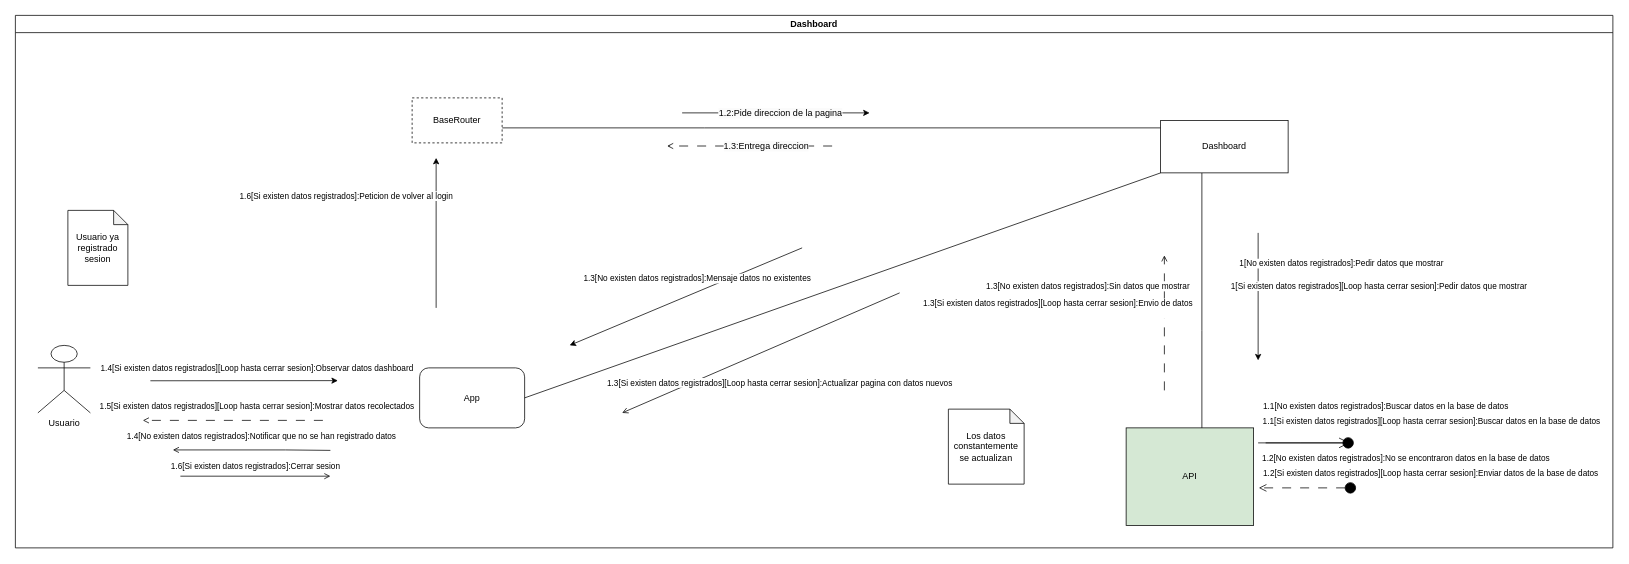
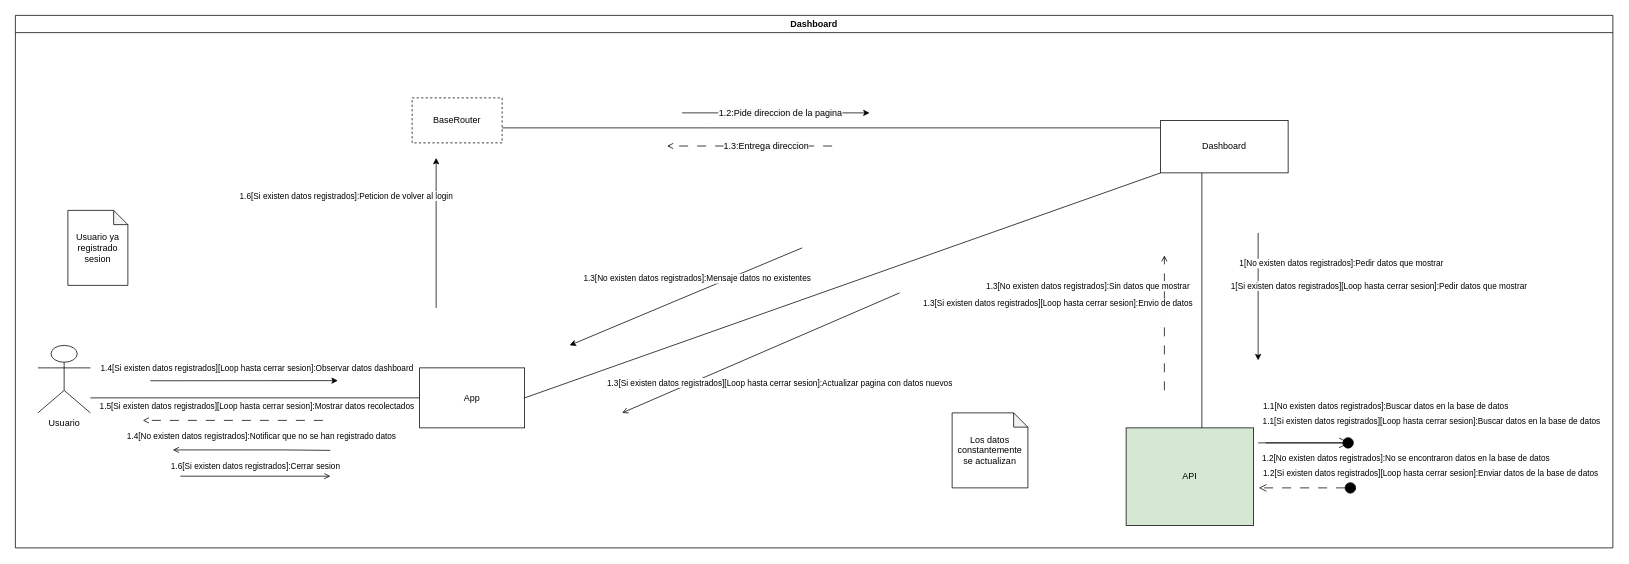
none -> (255, 398)
(472, 398) -> (472, 398)
(986, 447) -> (990, 450)
